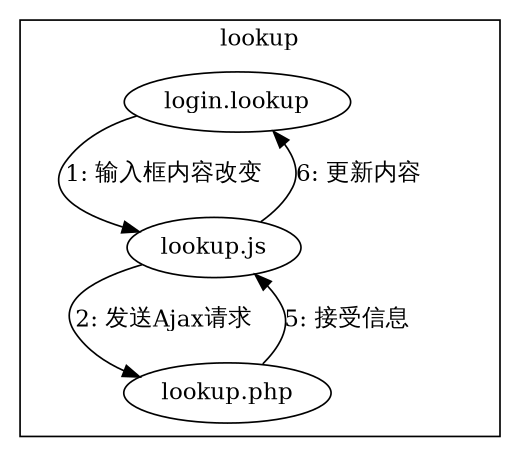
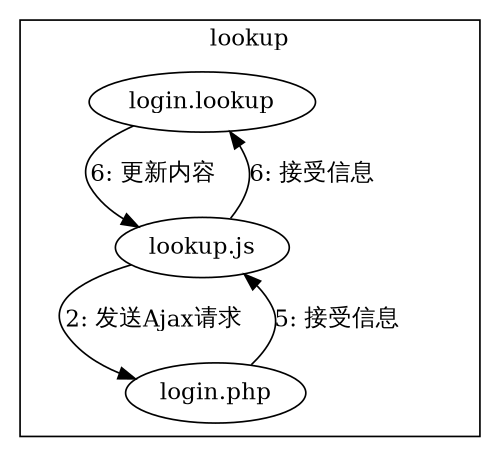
(179, 175) -> (169, 175)
(375, 175) -> (328, 175)
(227, 393) -> (216, 393)
